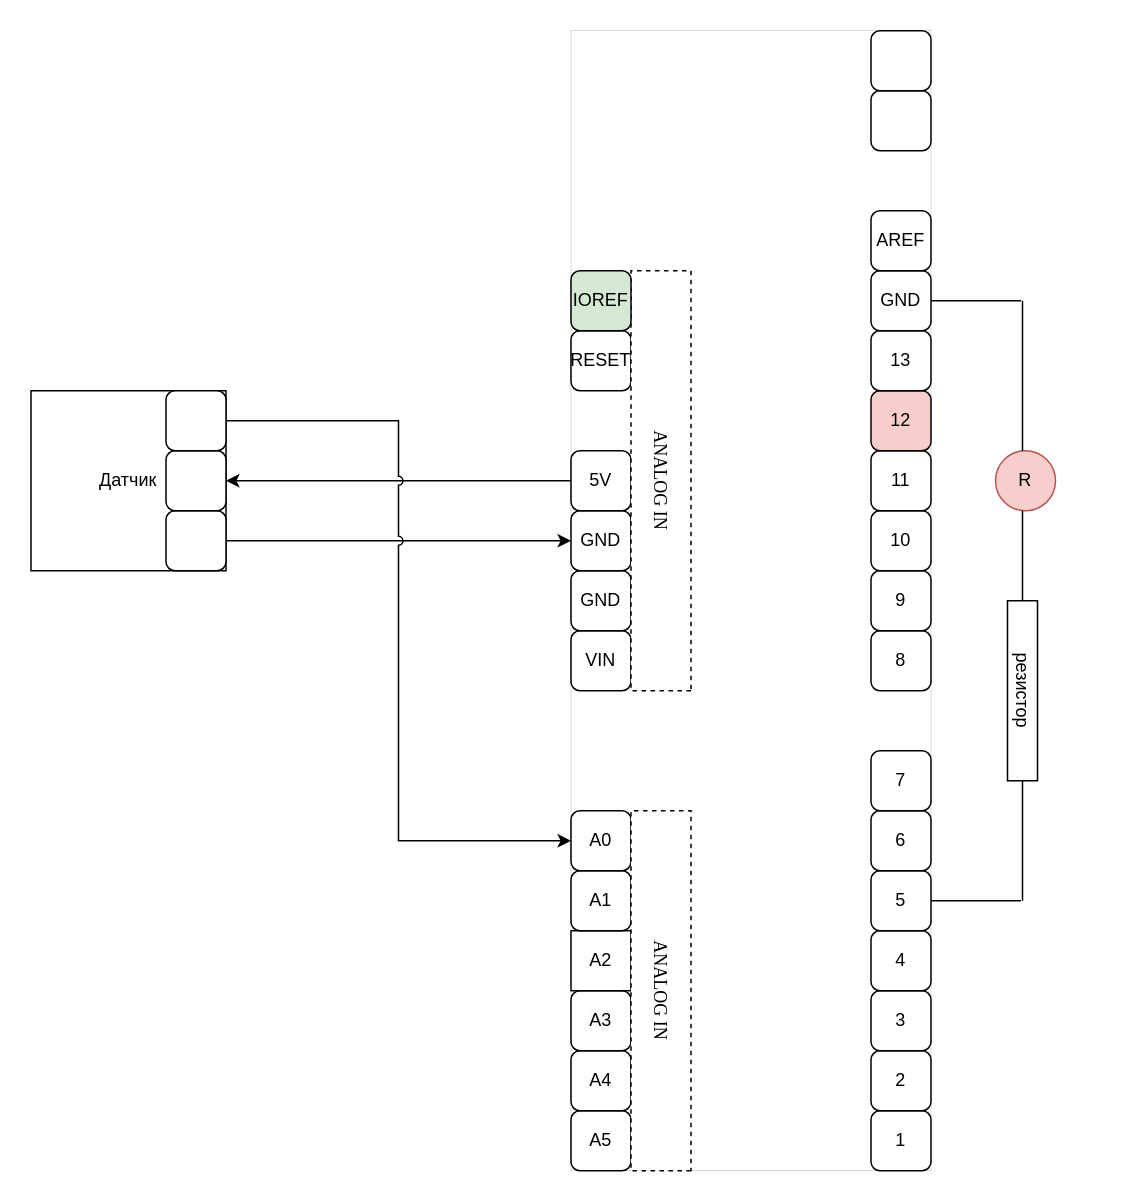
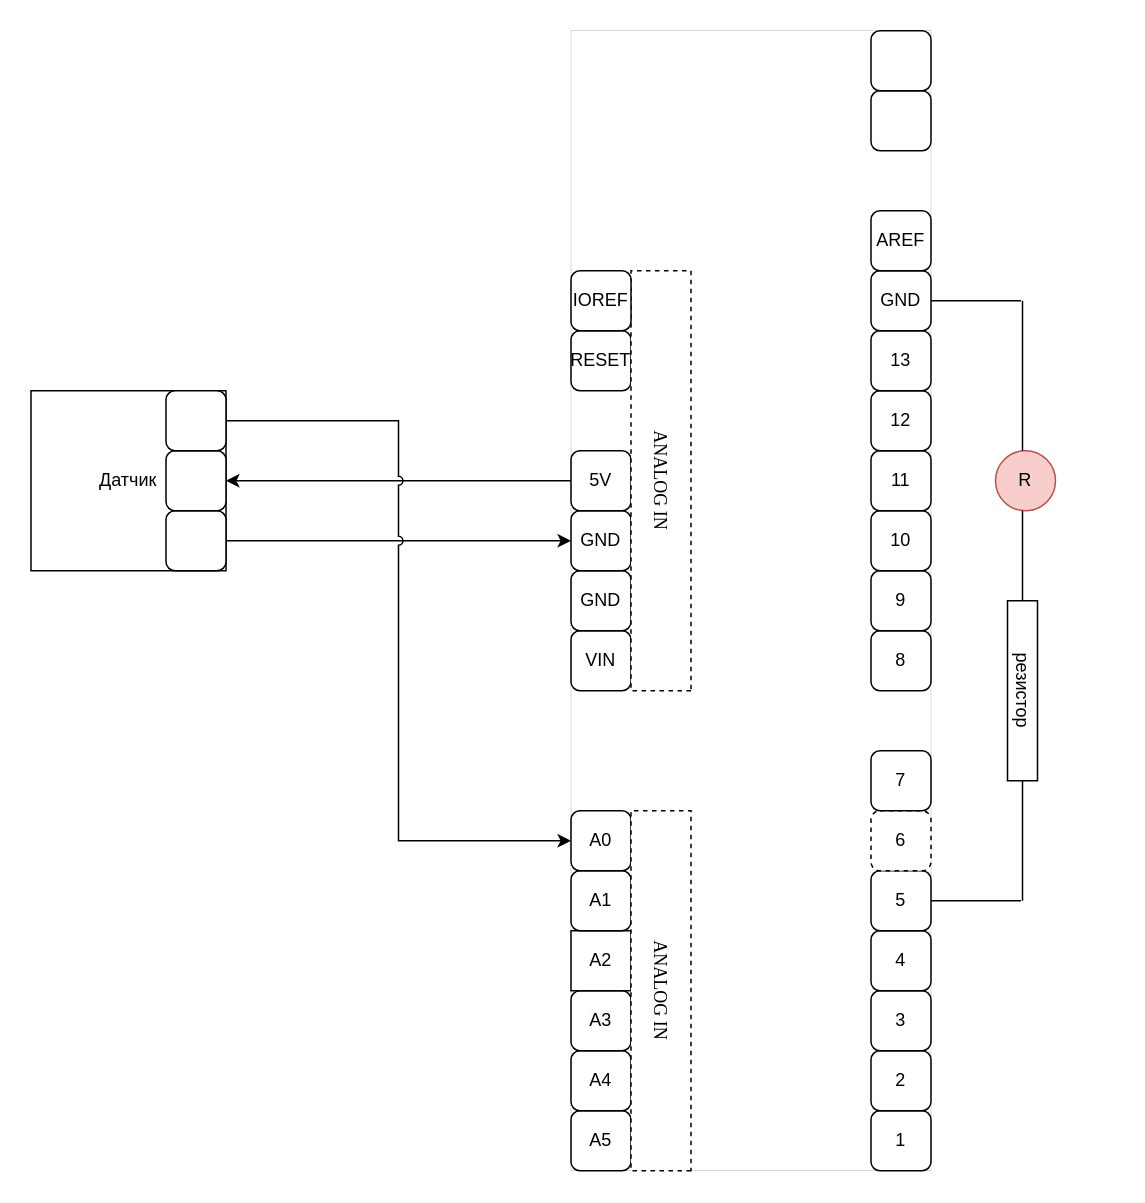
(601, 301) -> (601, 301)
(901, 421) -> (901, 421)
(901, 841) -> (901, 841)
